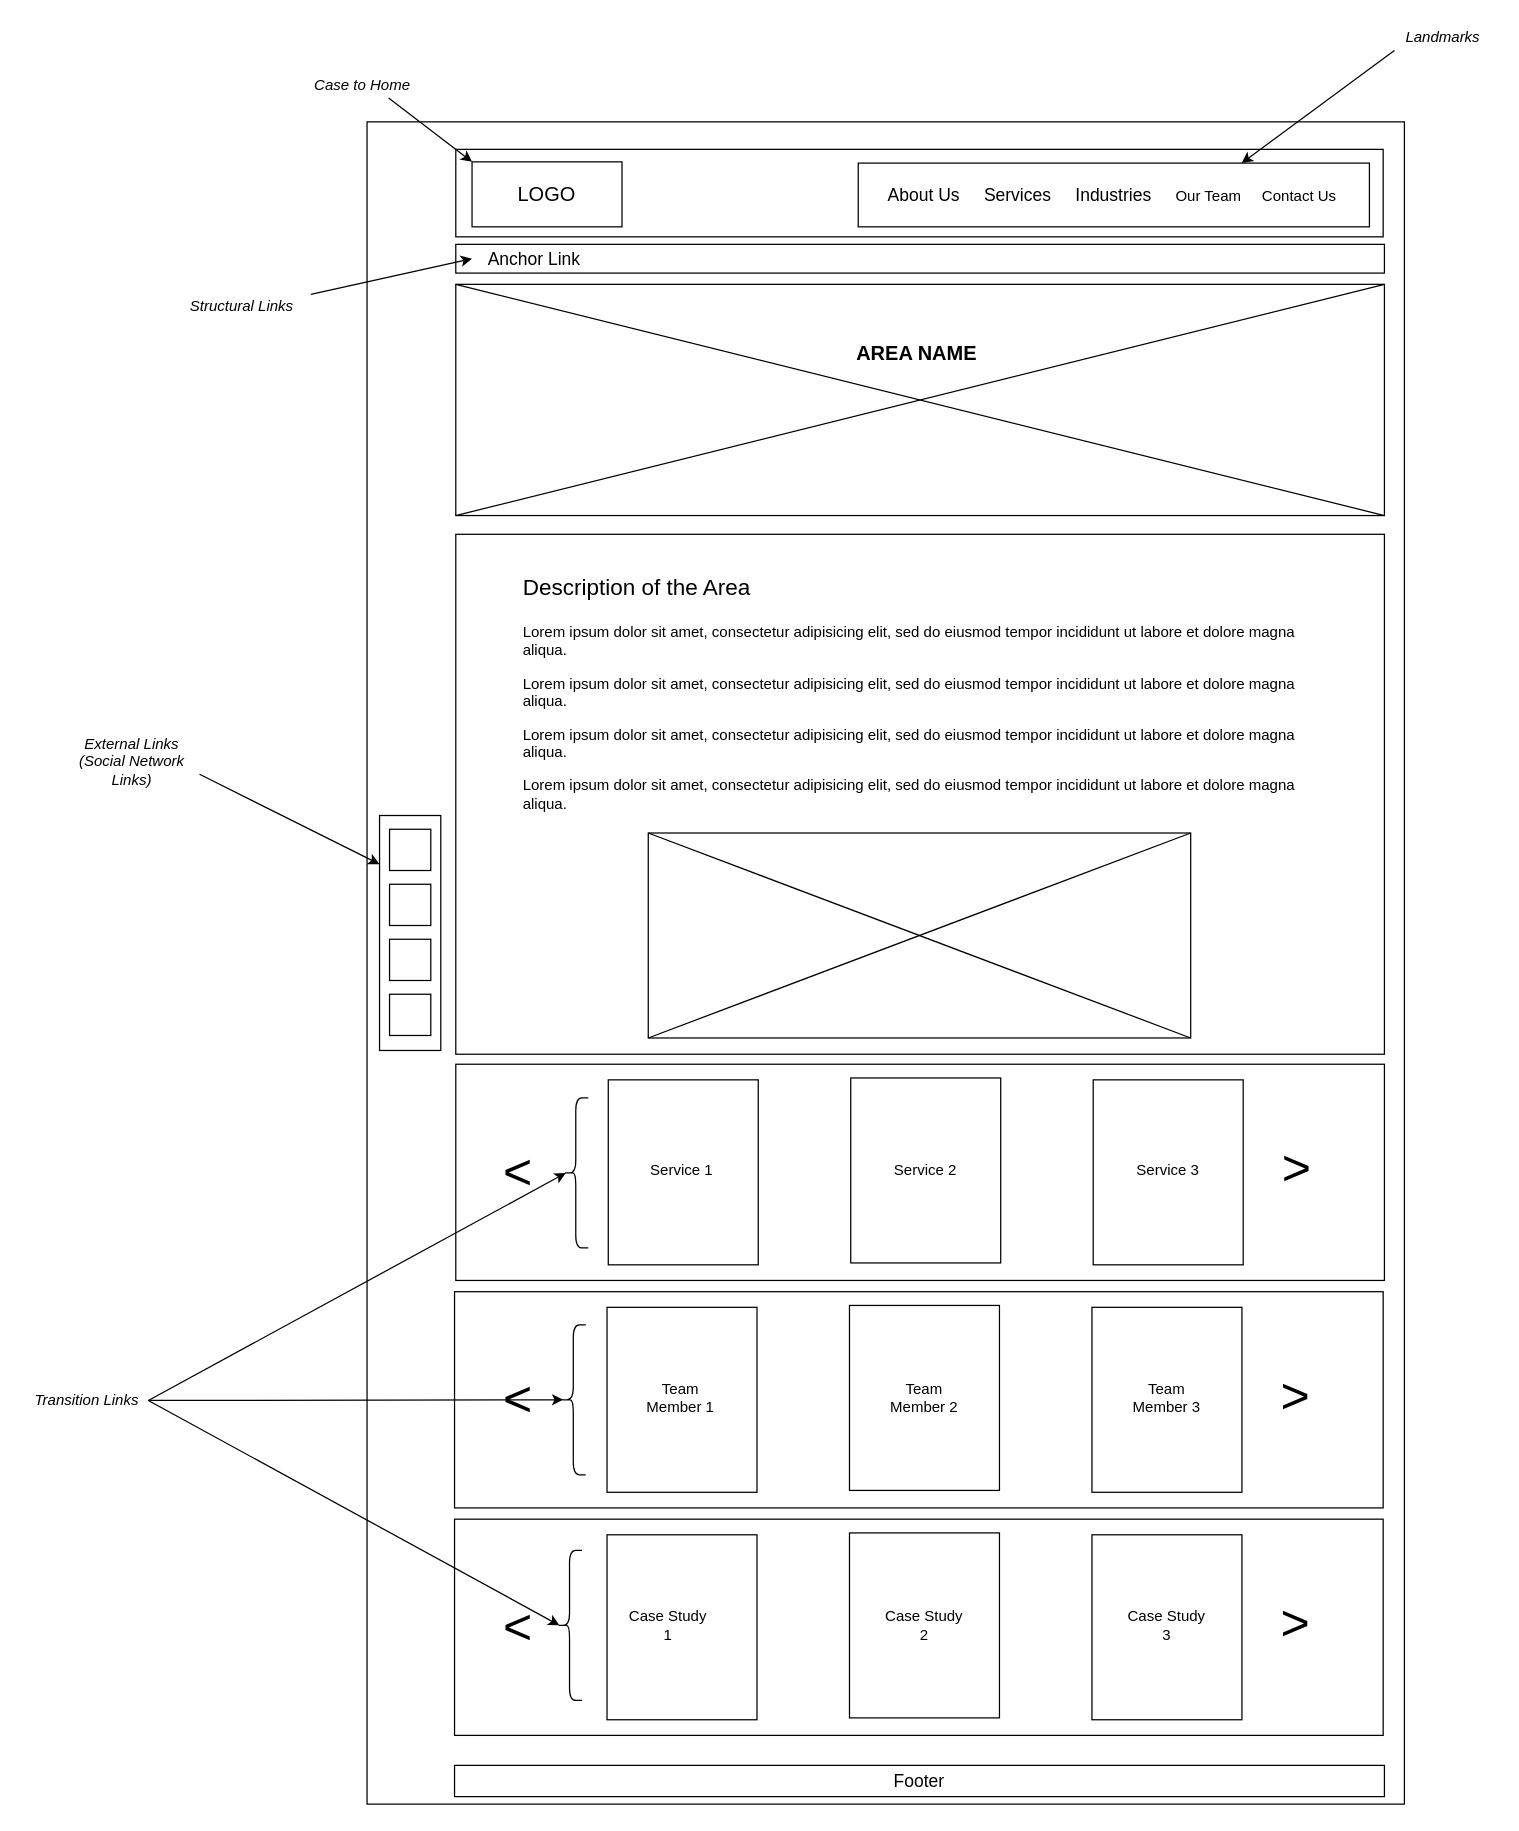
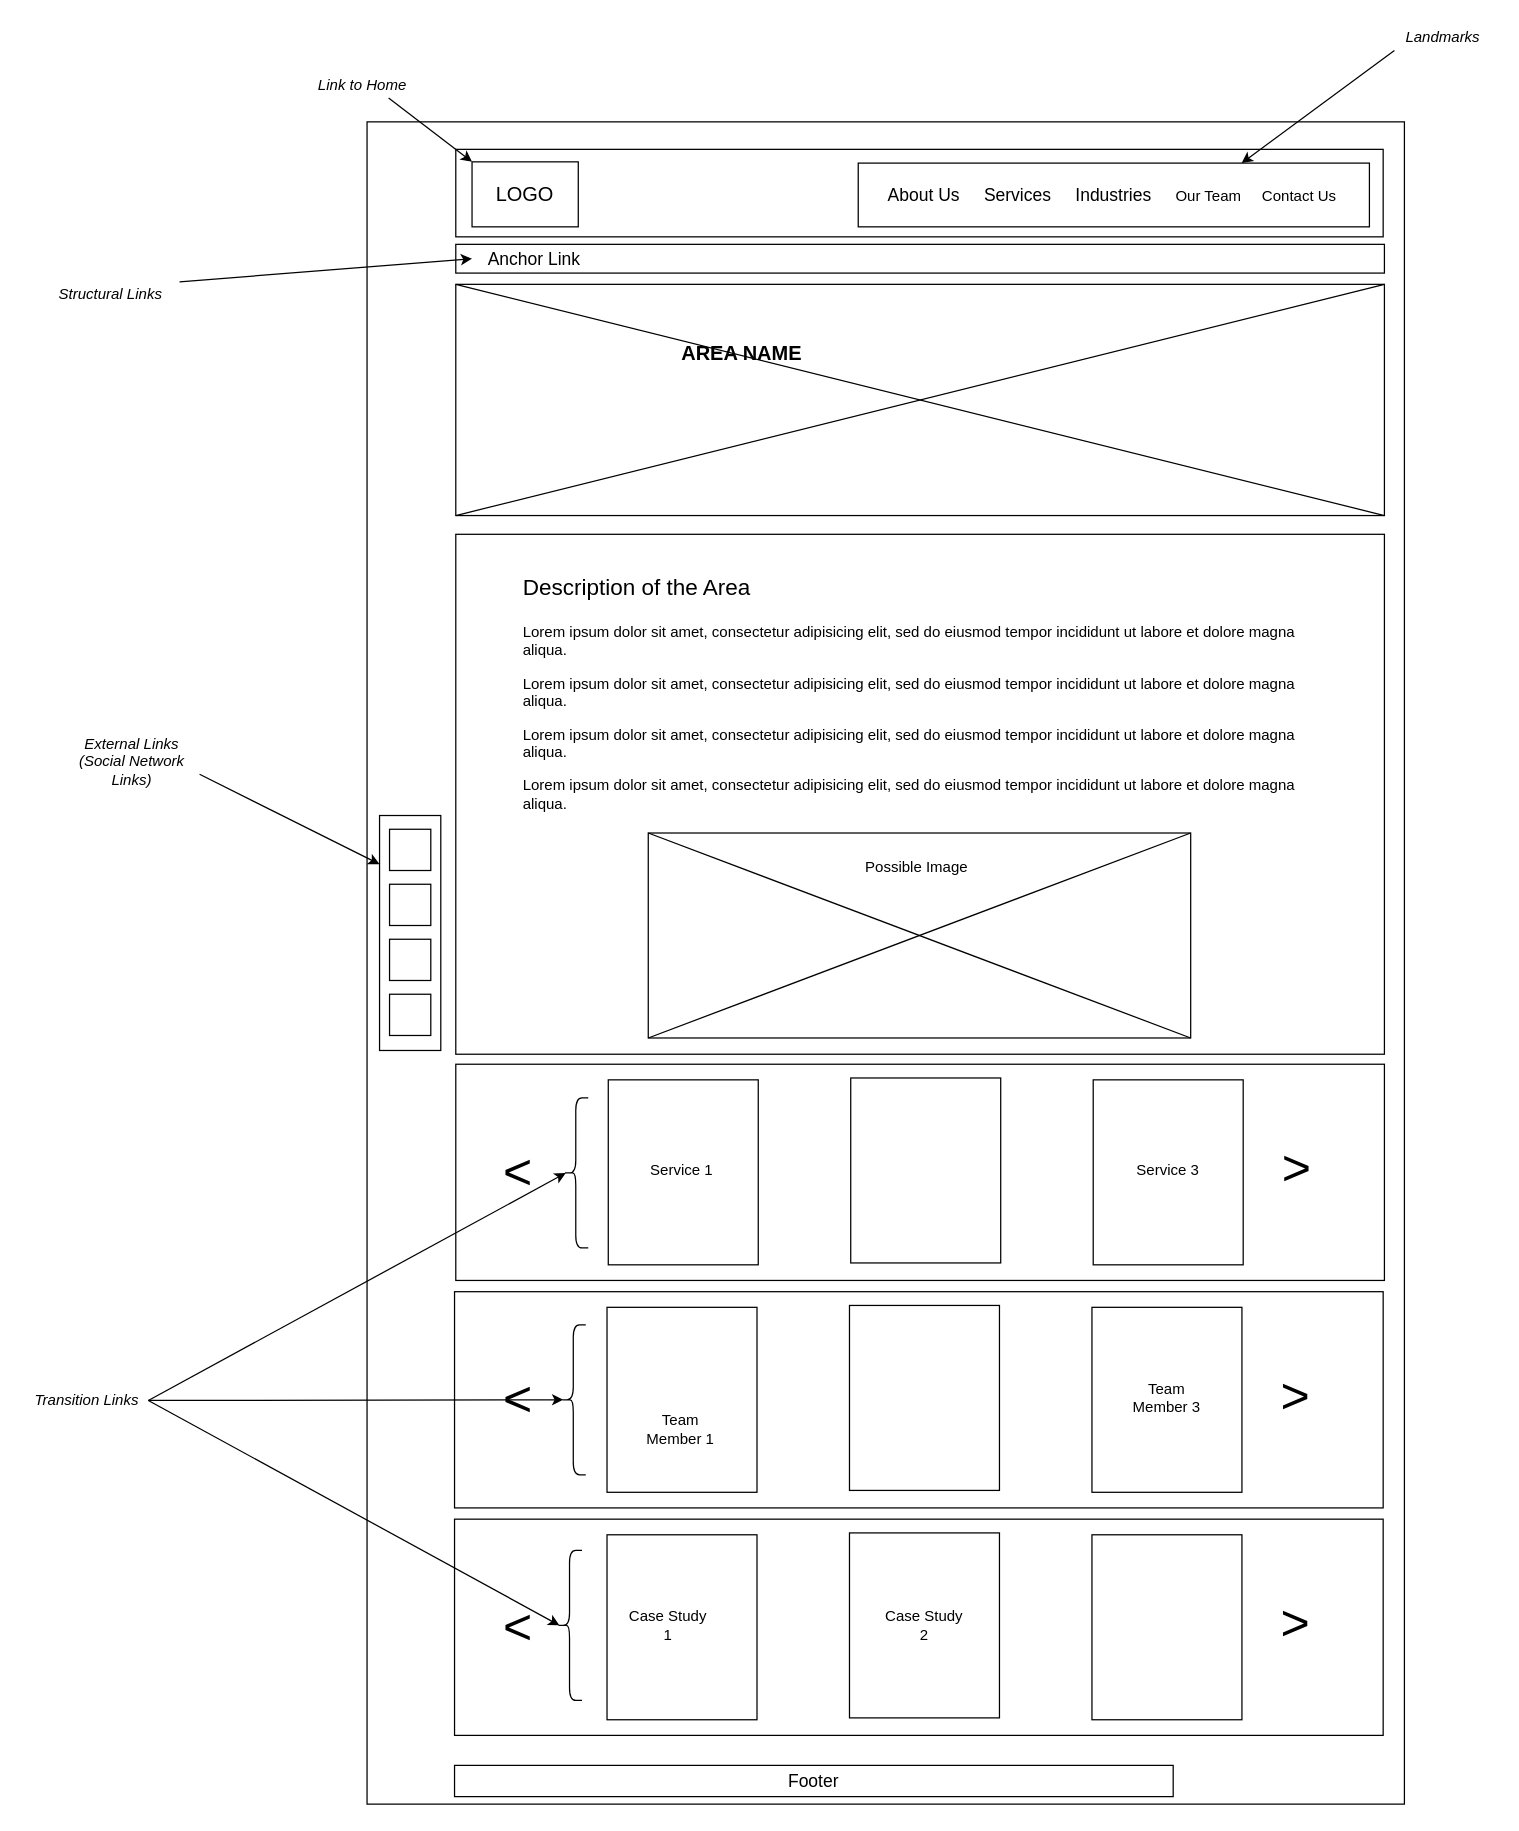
(363, 86) -> (363, 86)
(547, 194) -> (525, 194)
(242, 307) -> (111, 294)
(917, 353) -> (742, 353)
none -> (917, 868)
(926, 1171) -> none
(681, 1398) -> (681, 1429)
(924, 1398) -> none
(1167, 1626) -> none
(919, 1781) -> (814, 1781)
